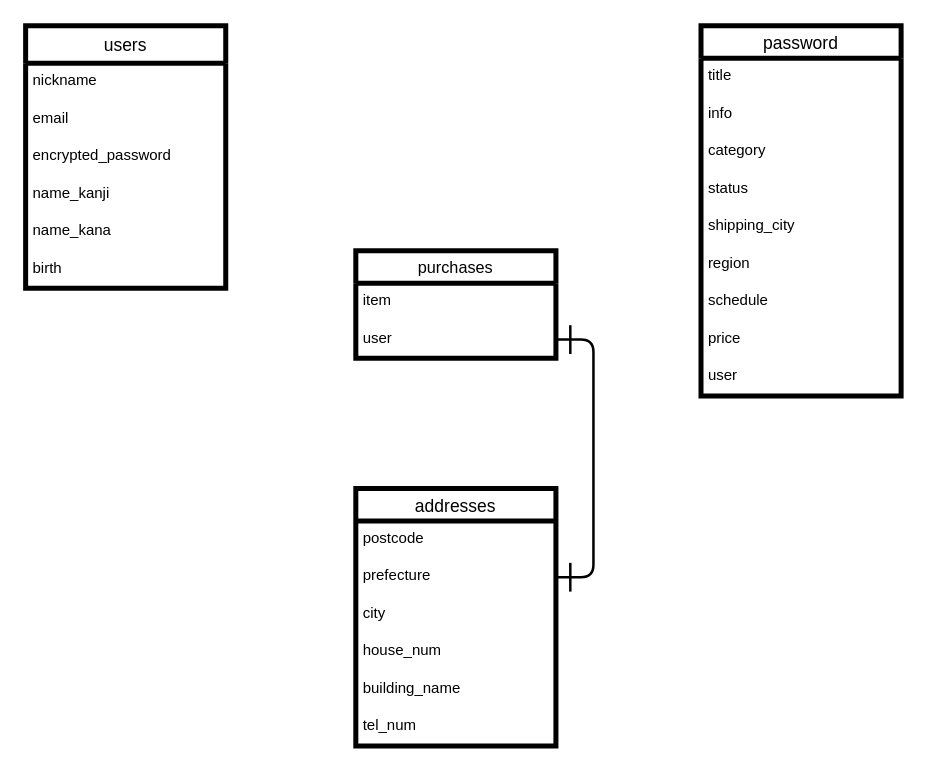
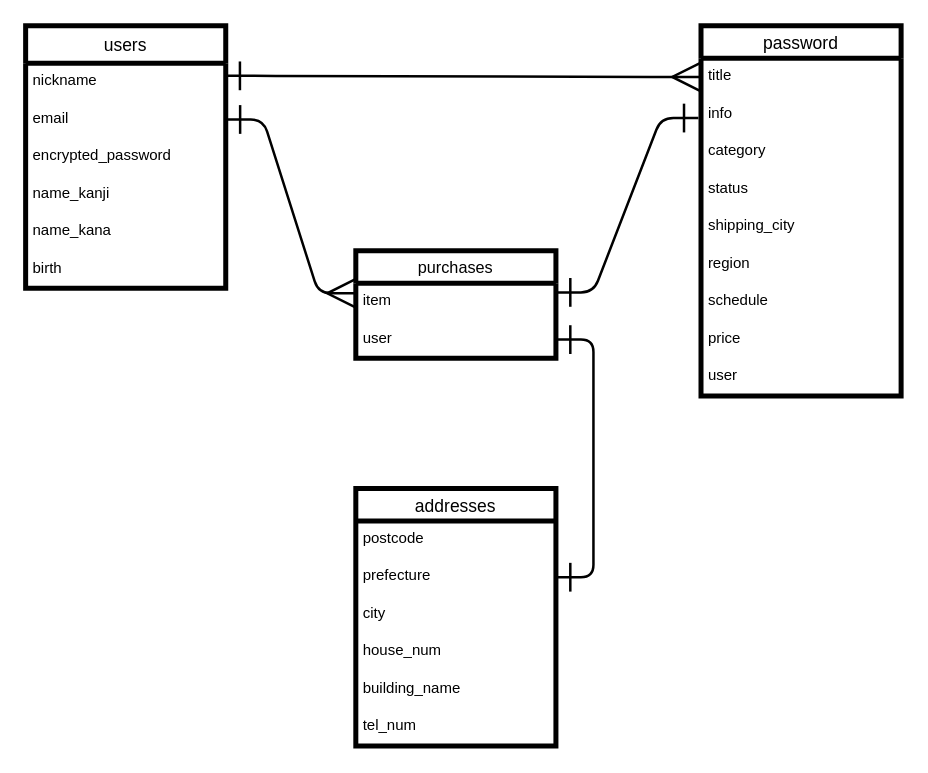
none -> (463, 76)
none -> (290, 205)
none -> (627, 205)
